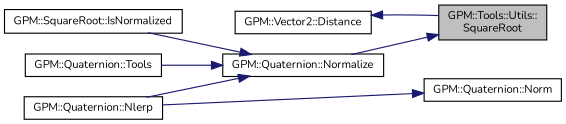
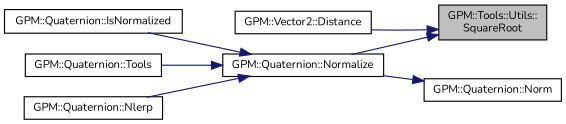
(411, 15) -> (399, 30)
(93, 21) -> (93, 21)
(288, 99) -> (398, 78)
